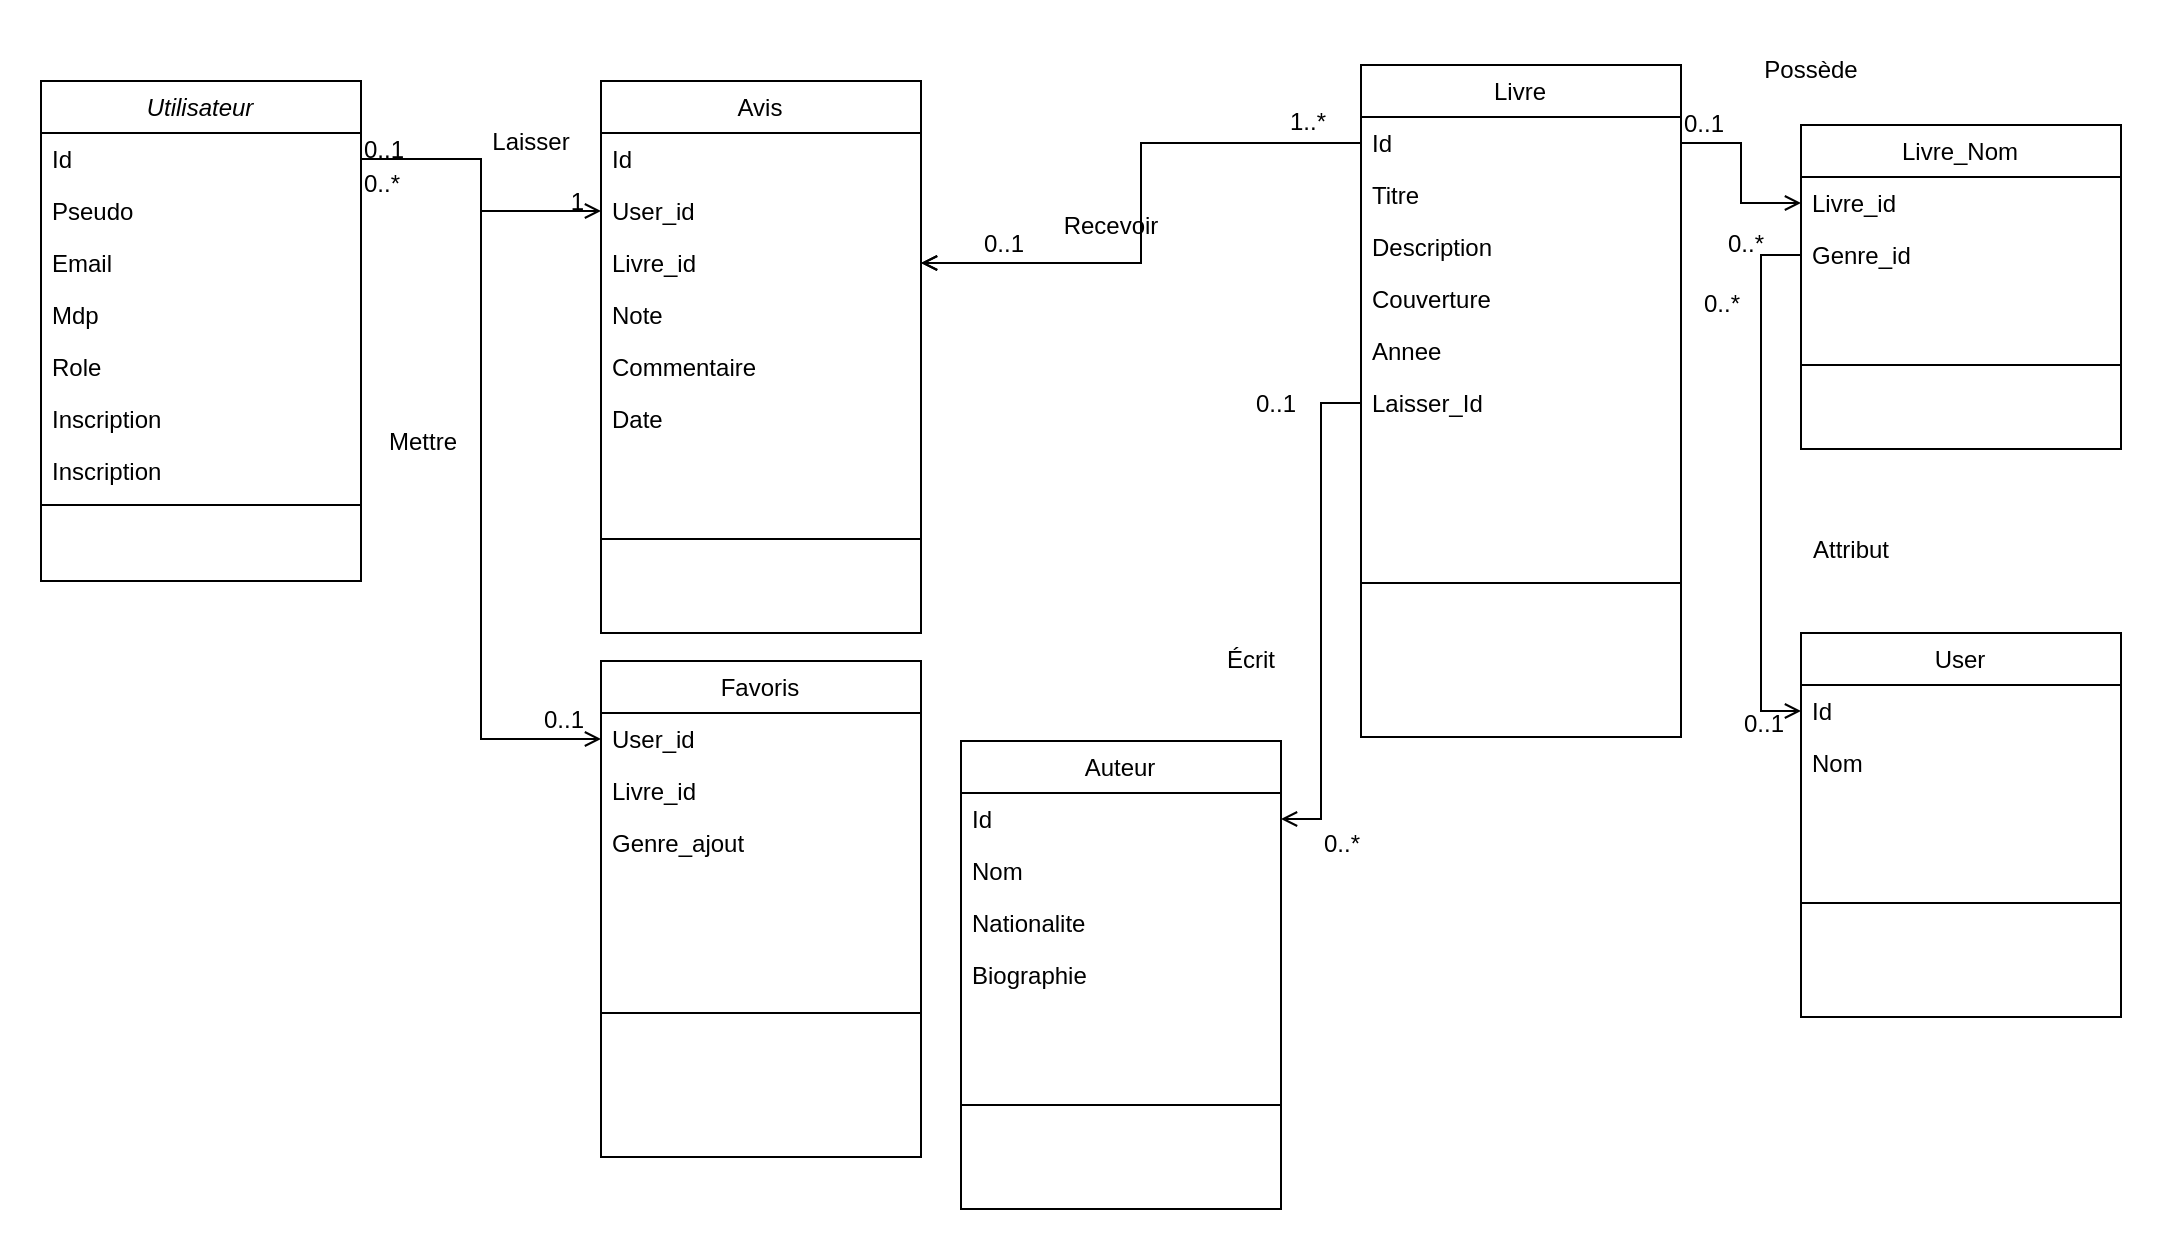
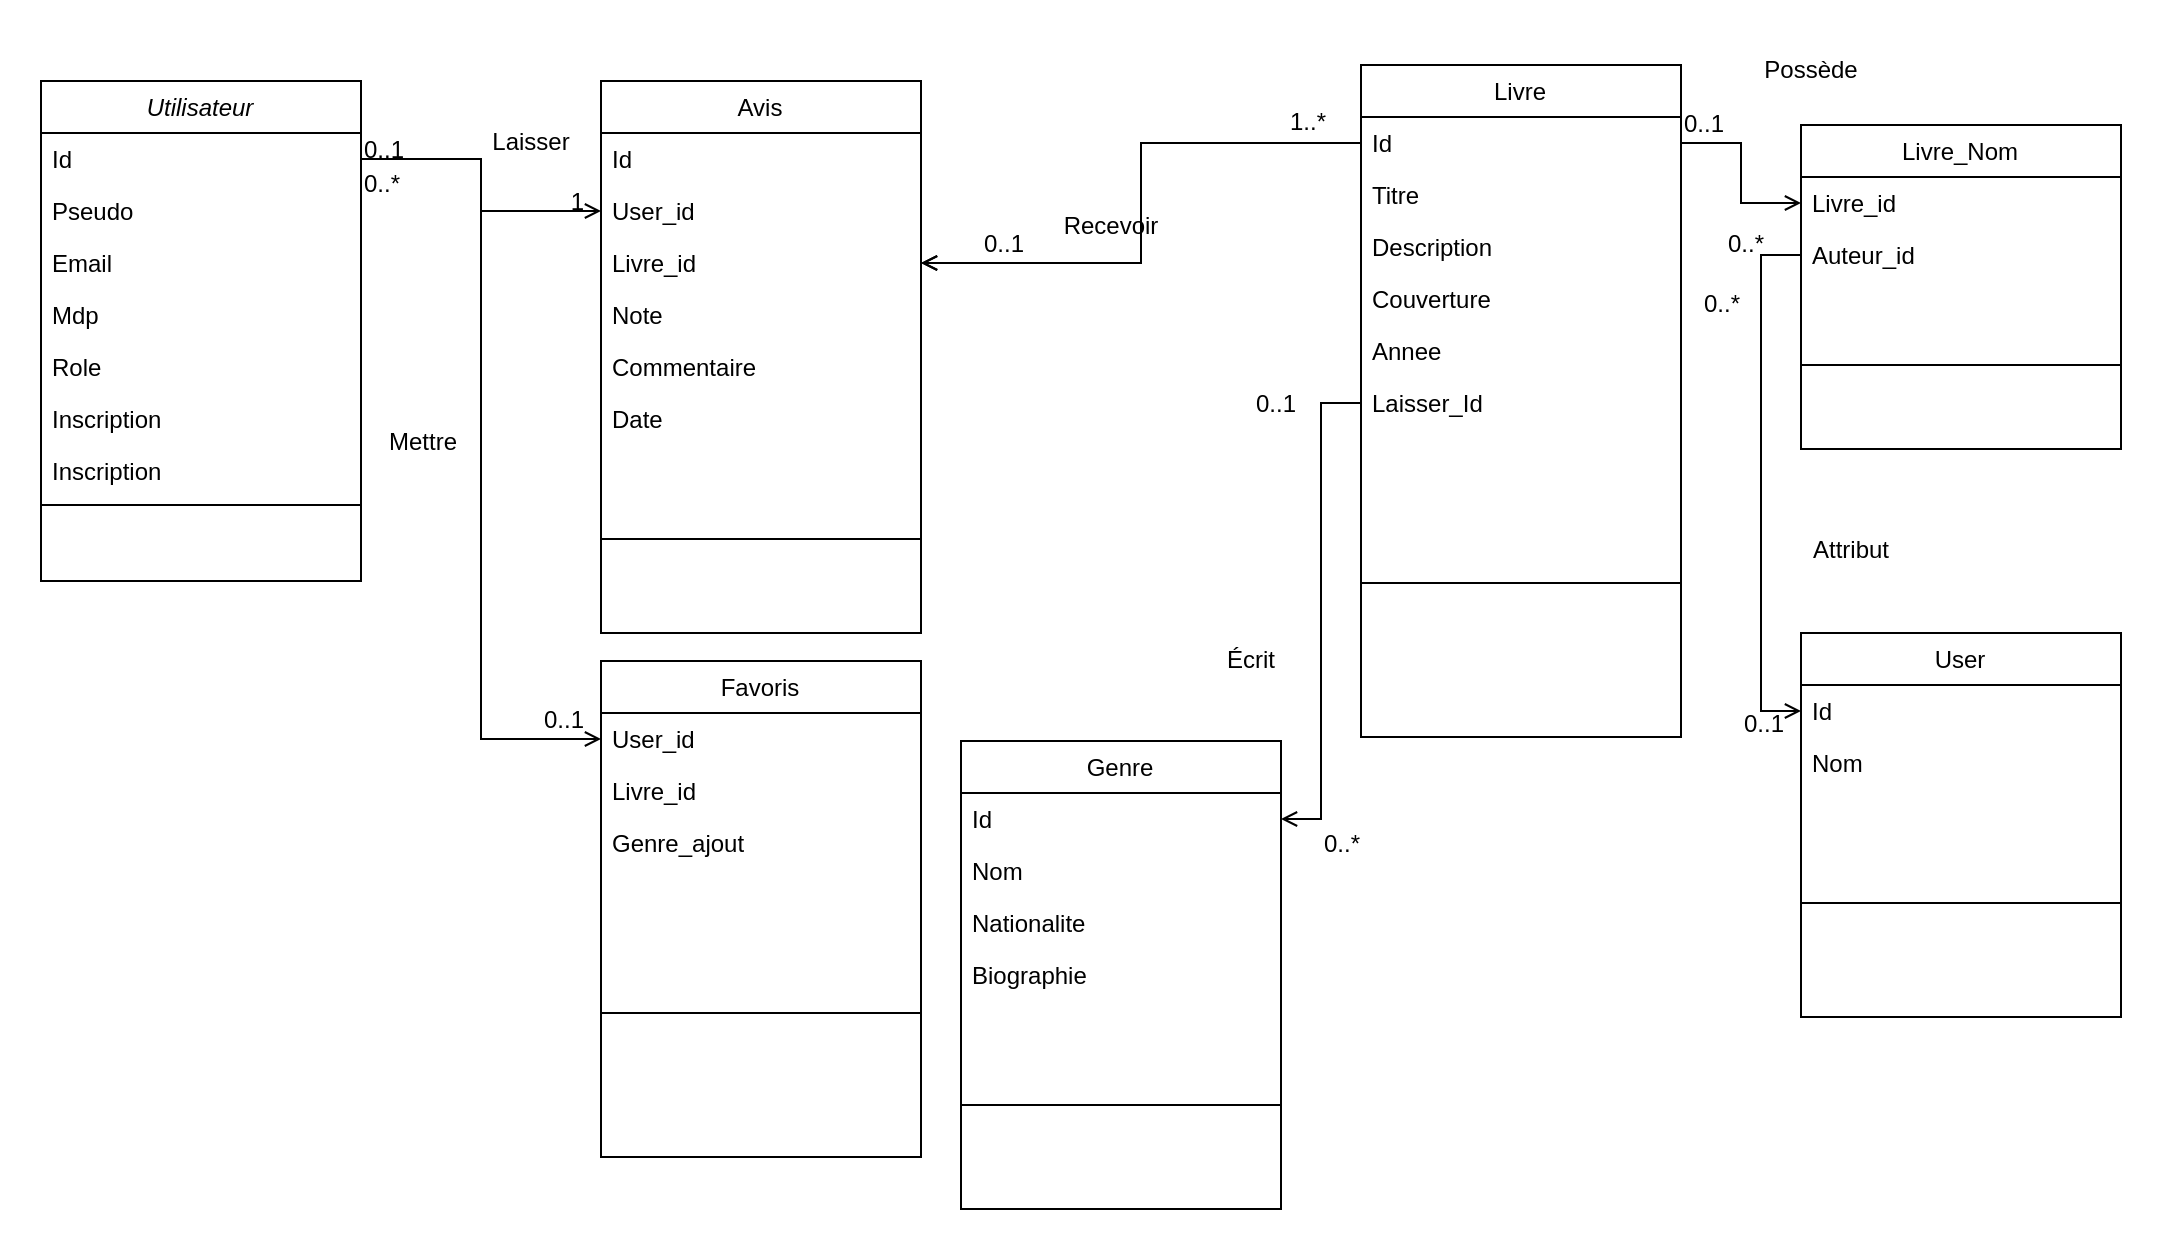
(1863, 256) -> (1869, 256)
(1120, 768) -> (1120, 768)
